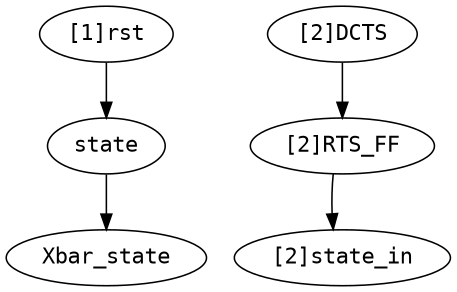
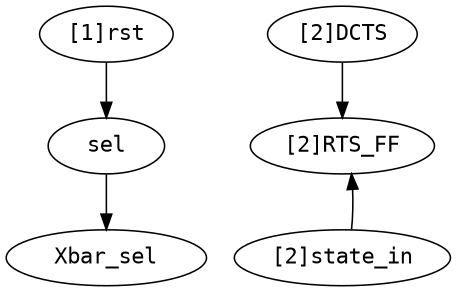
(106, 146) -> (106, 146)
(332, 194) -> (353, 209)
(106, 258) -> (106, 258)
